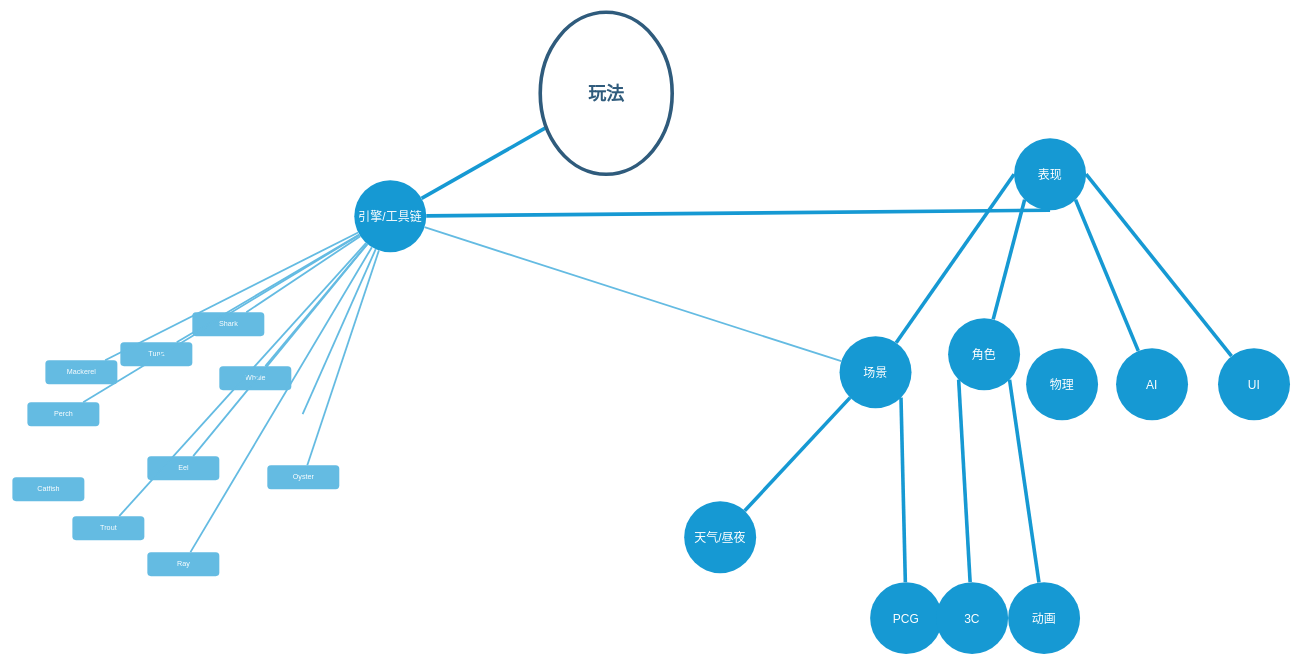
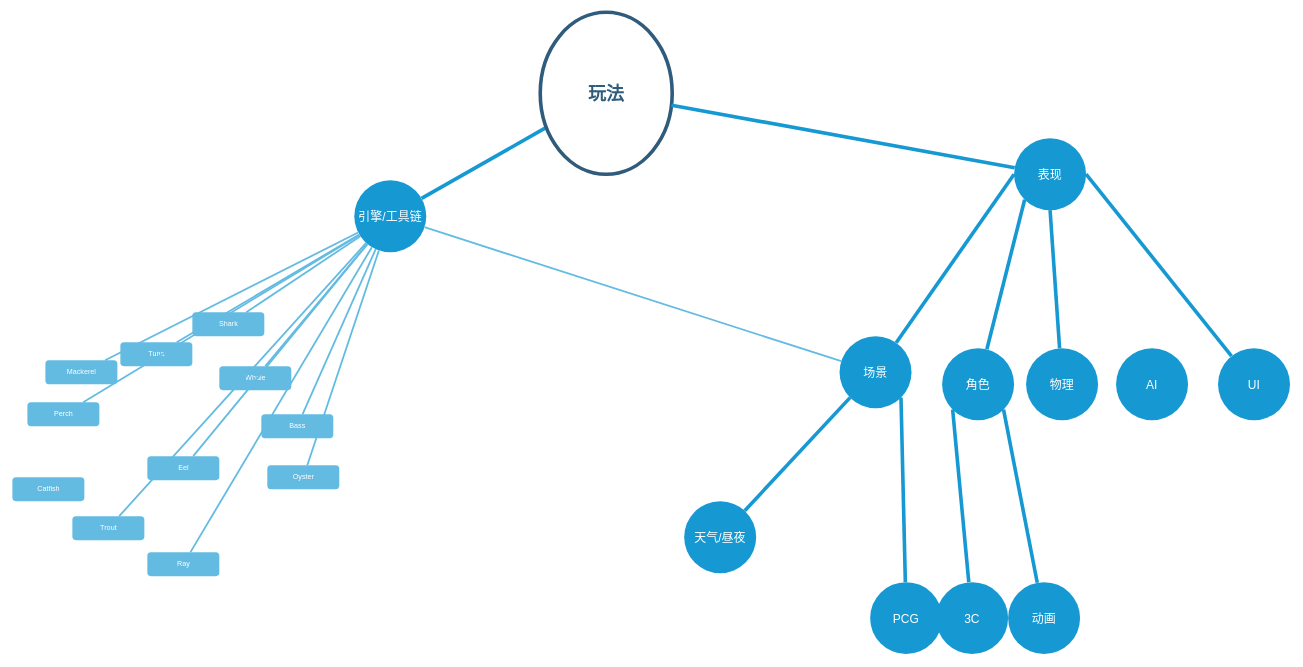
none -> (843, 137)
(738, 213) -> (1055, 279)
(1107, 275) -> none
(984, 354) -> (978, 384)
(297, 426) -> (297, 426)
